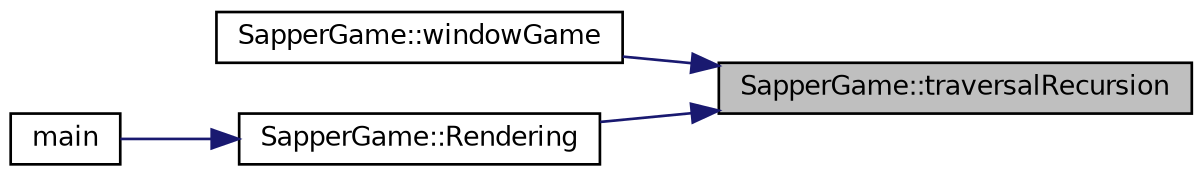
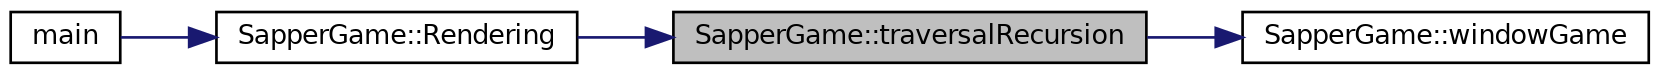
(657, 60) -> (1181, 37)
